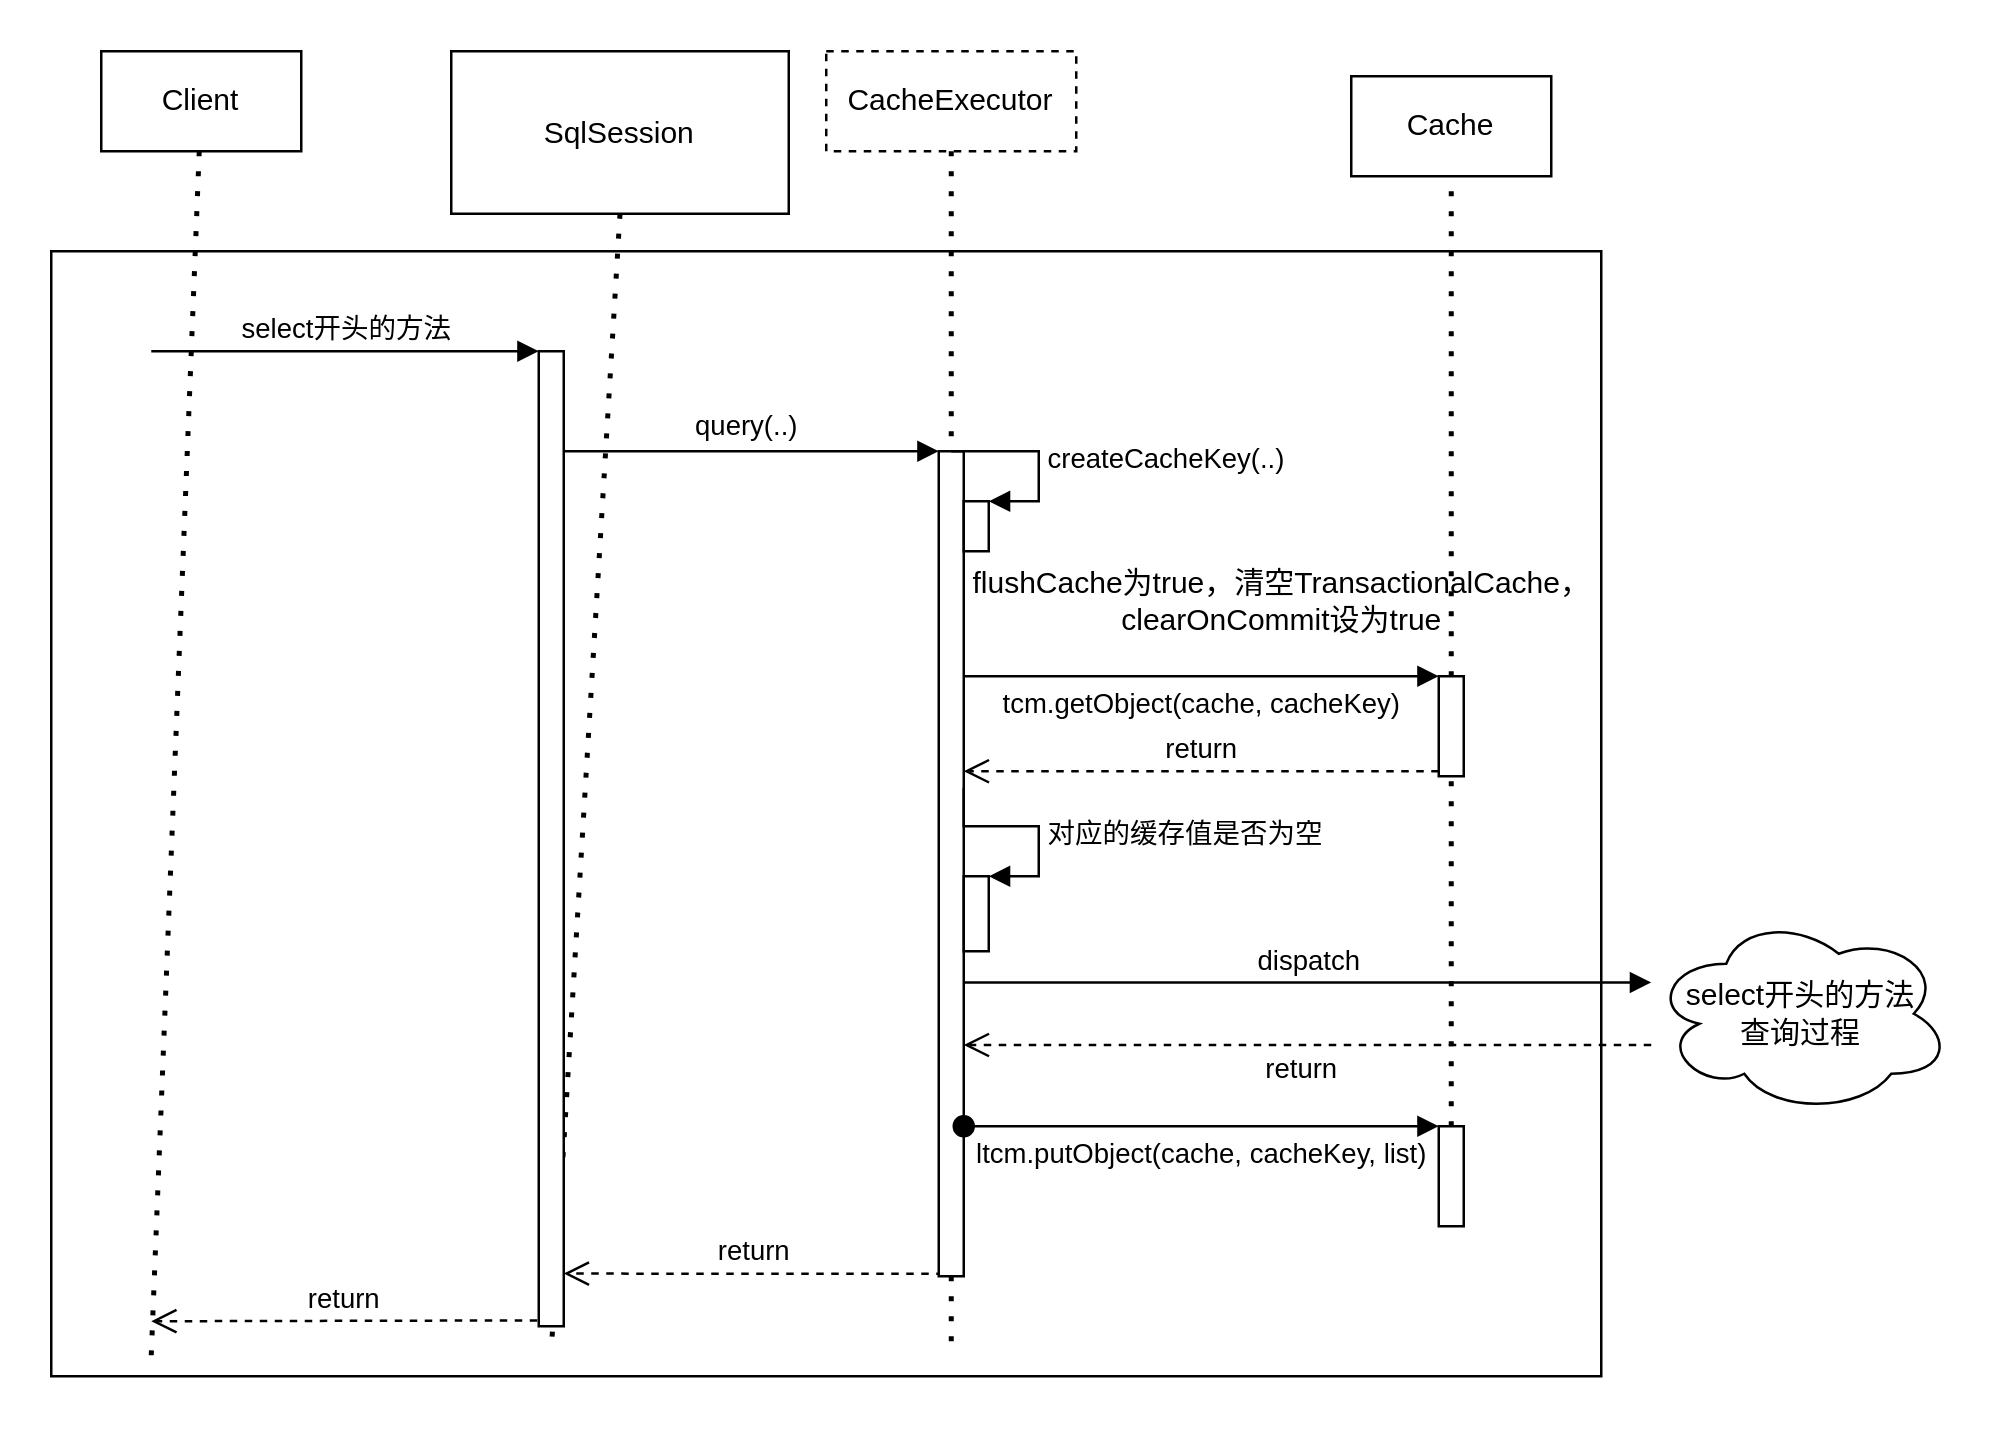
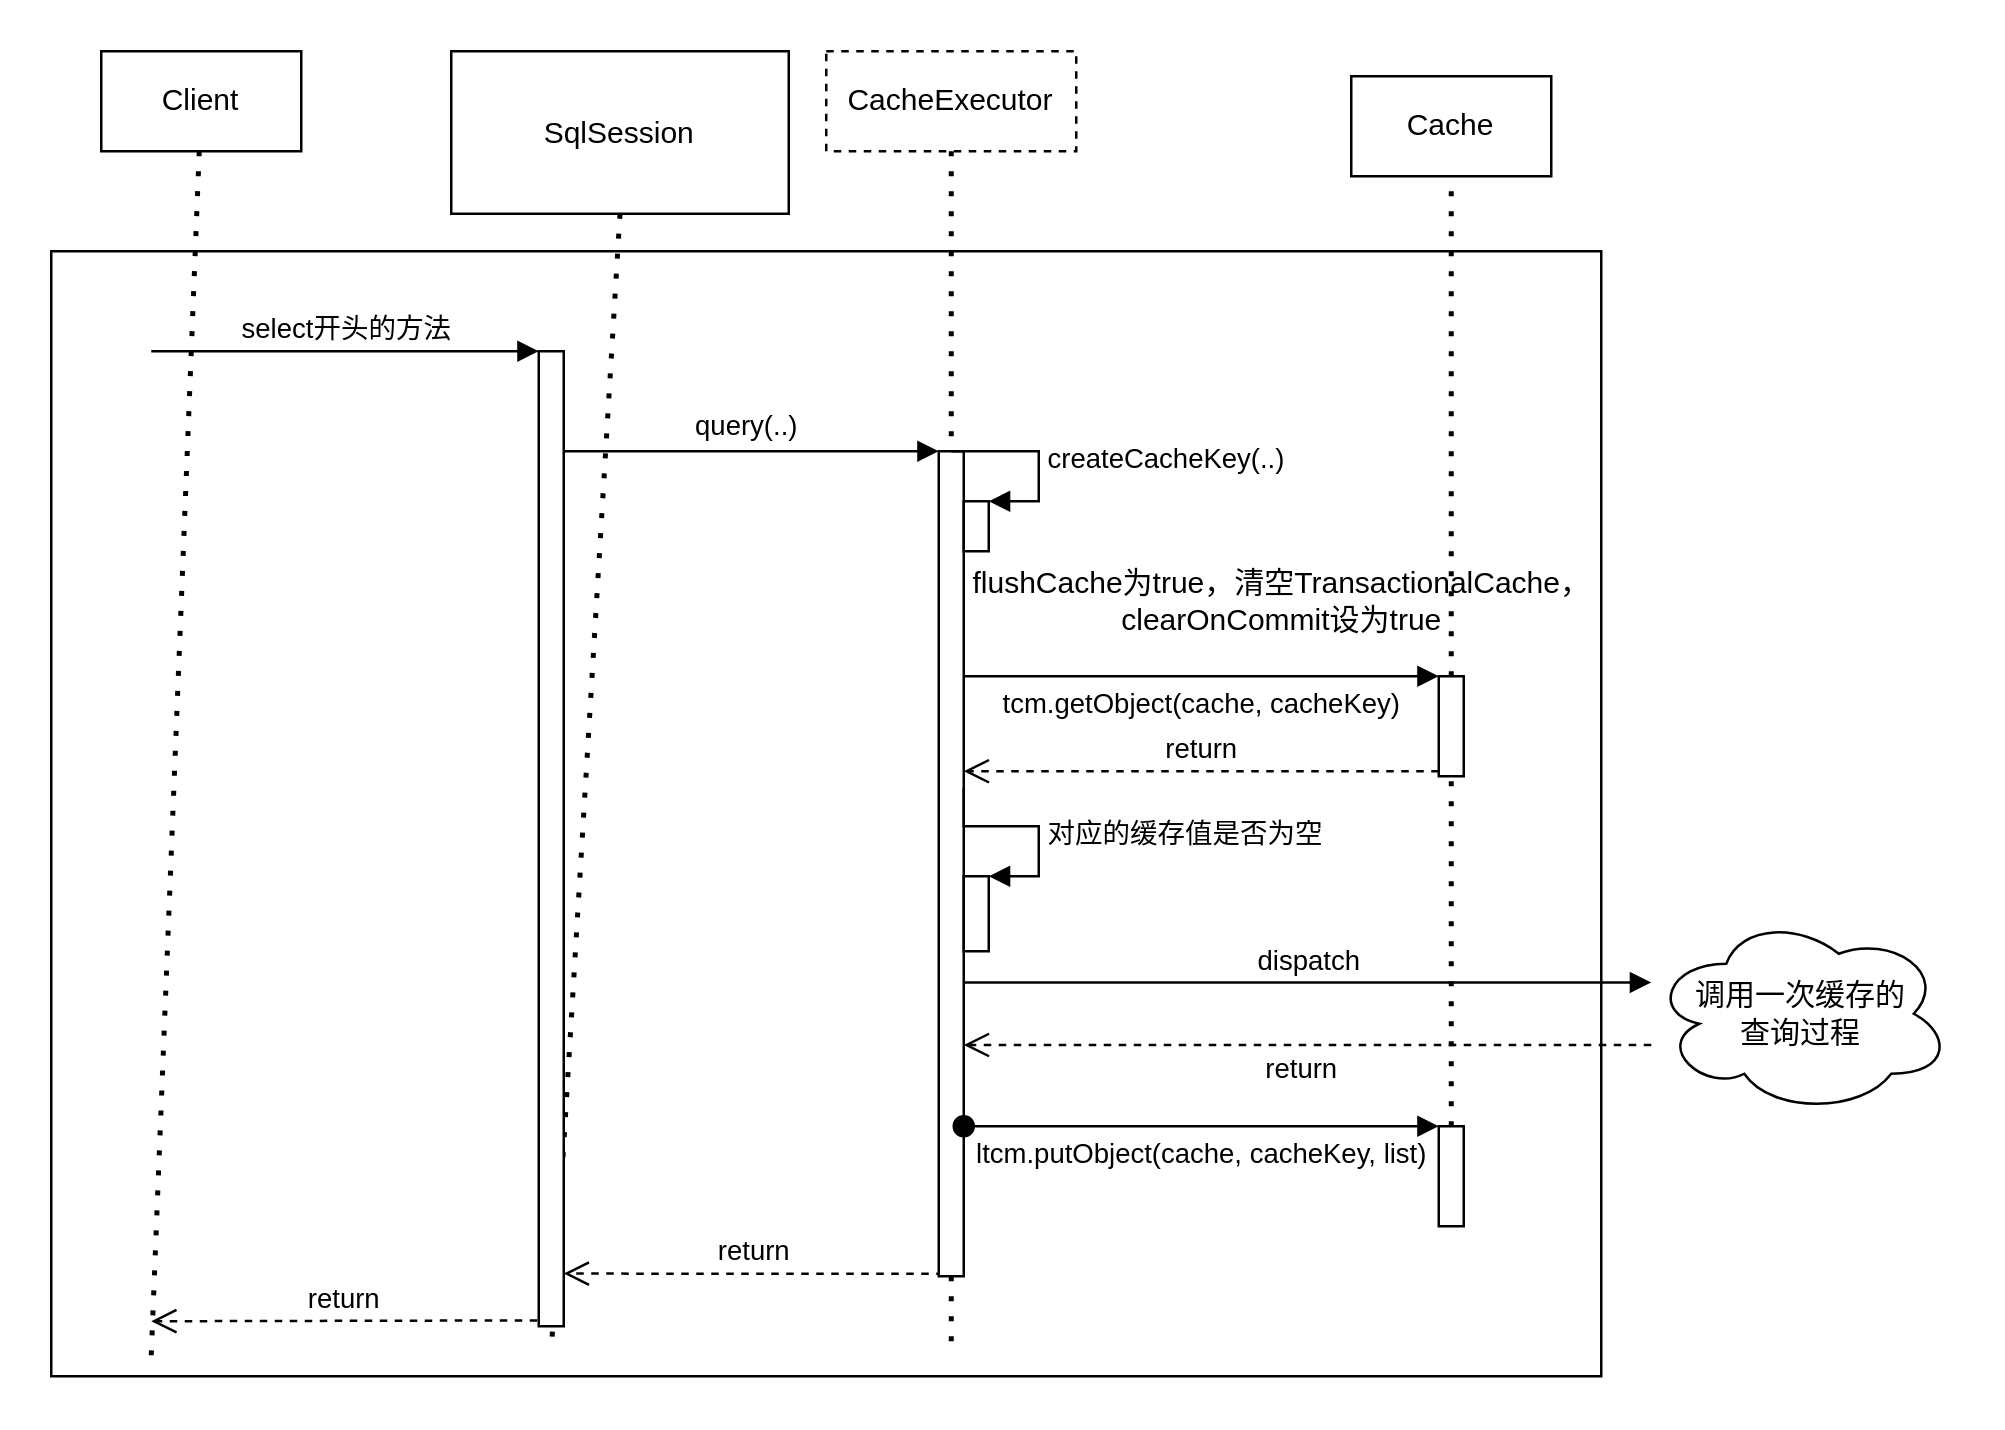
(1801, 1014) -> (1801, 1014)
